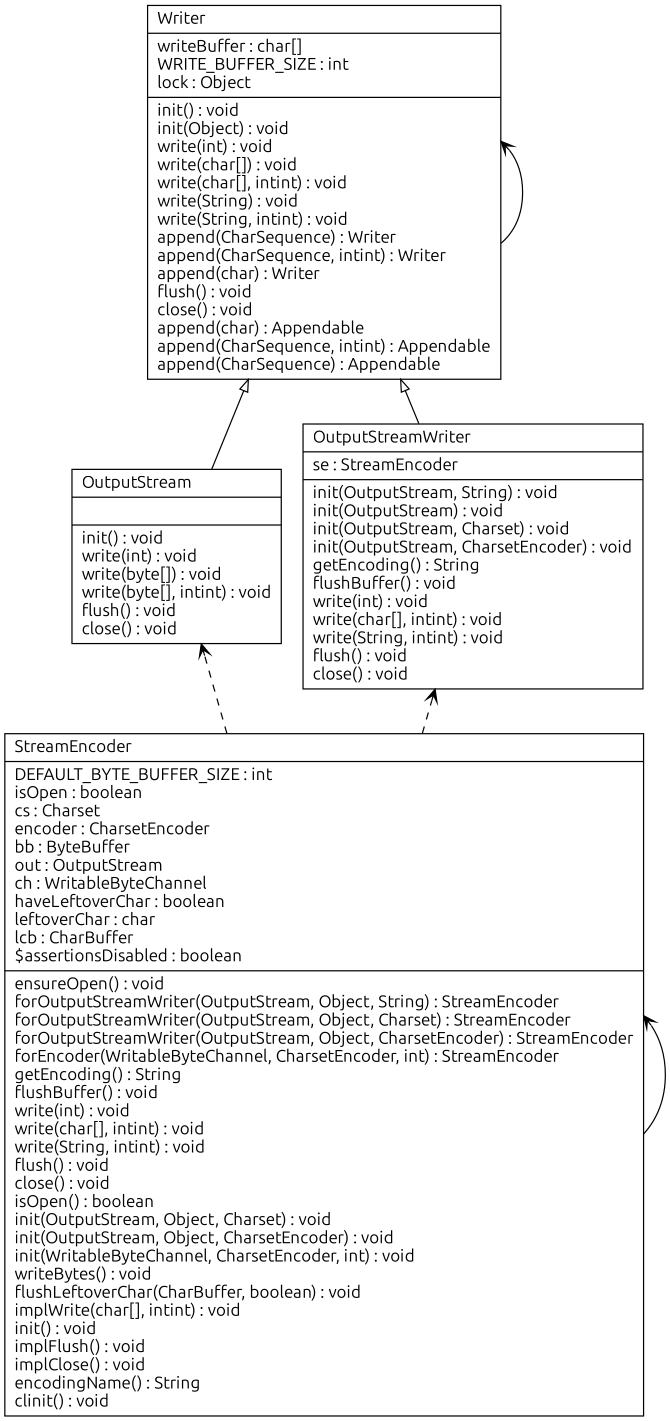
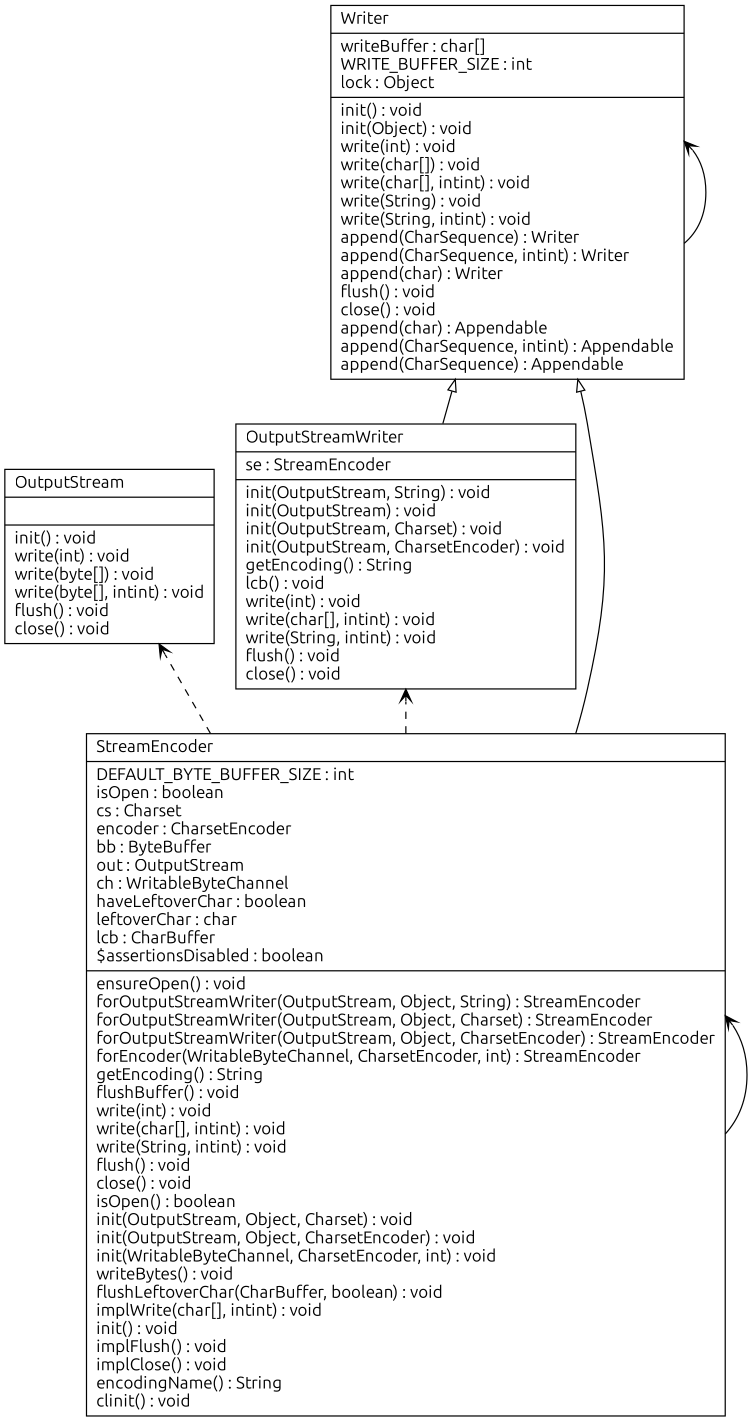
(228, 430) -> (604, 563)
(385, 584) -> (285, 584)
